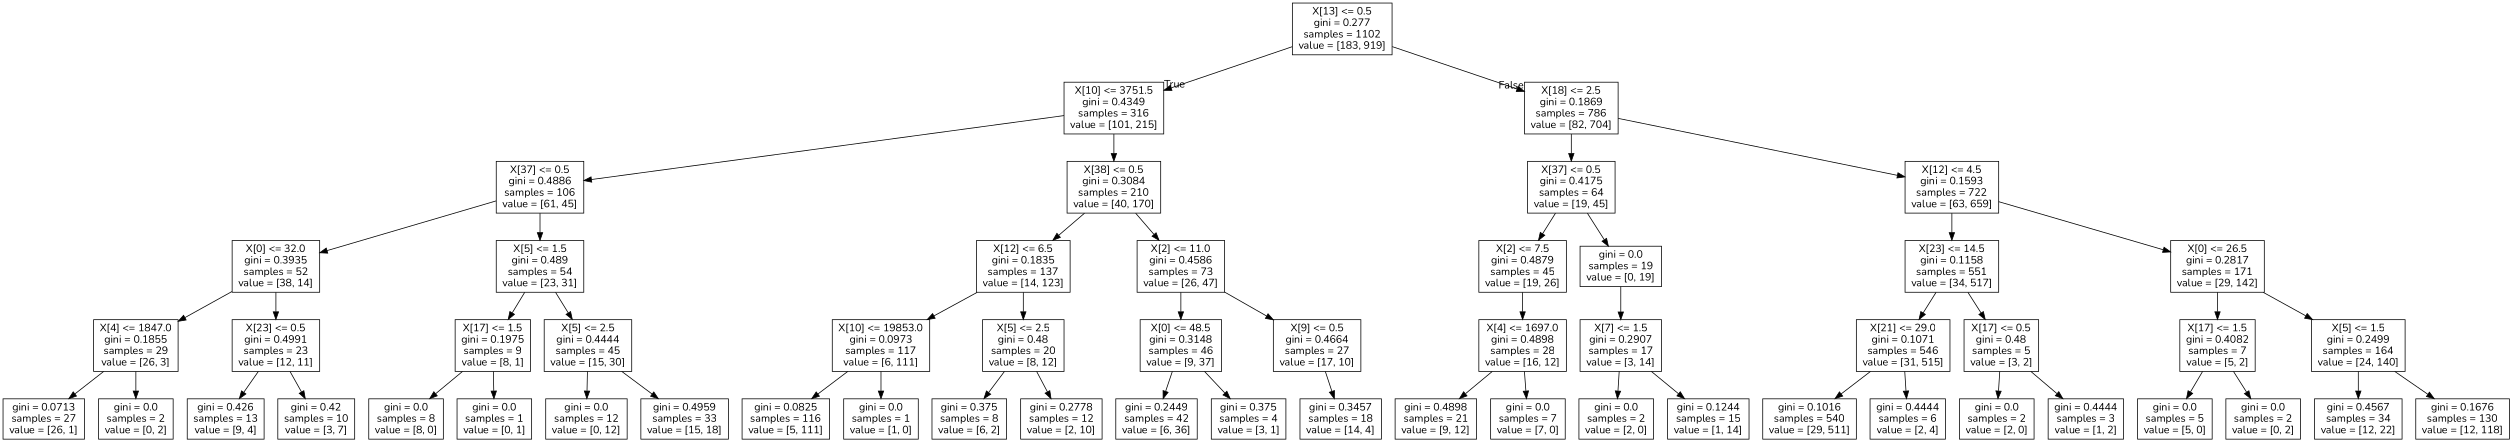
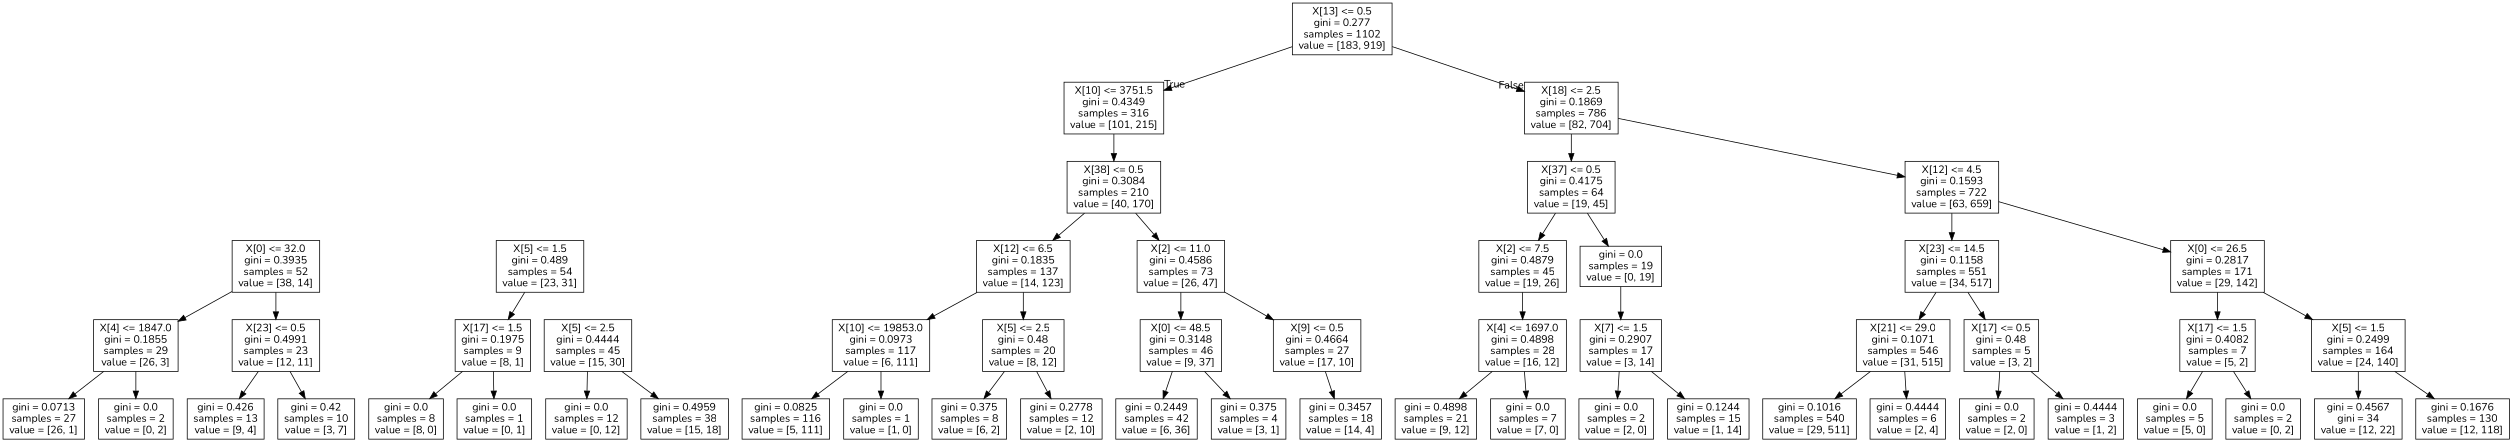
(540, 187) -> none
(562, 303) -> none
(685, 419) -> (685, 419)
(2358, 419) -> (2358, 419)
